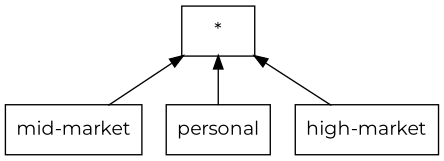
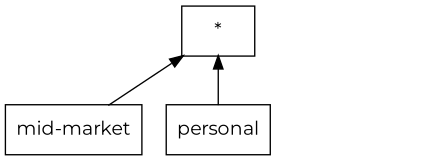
(367, 130) -> none
